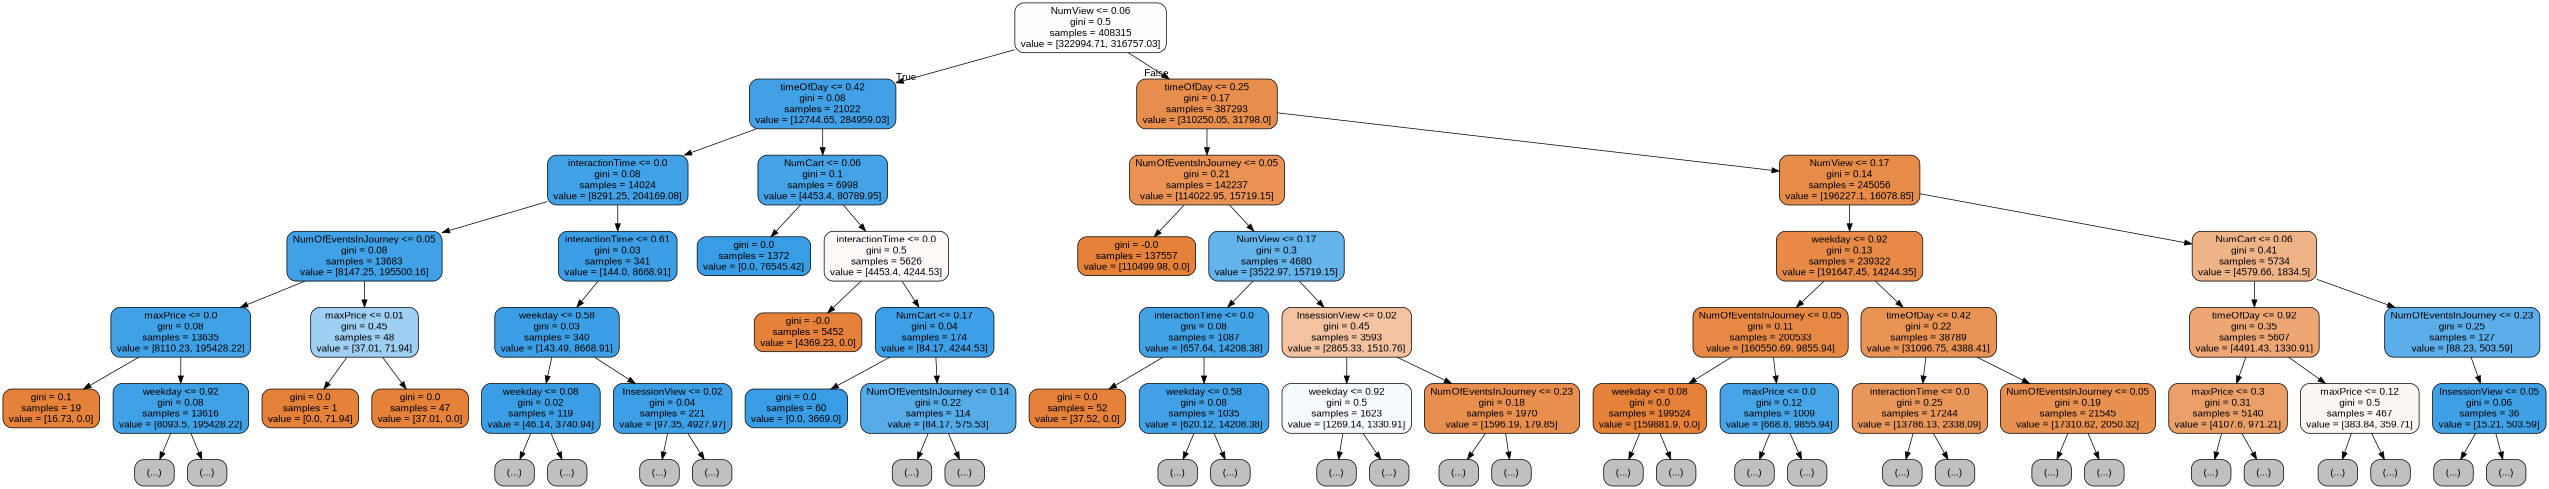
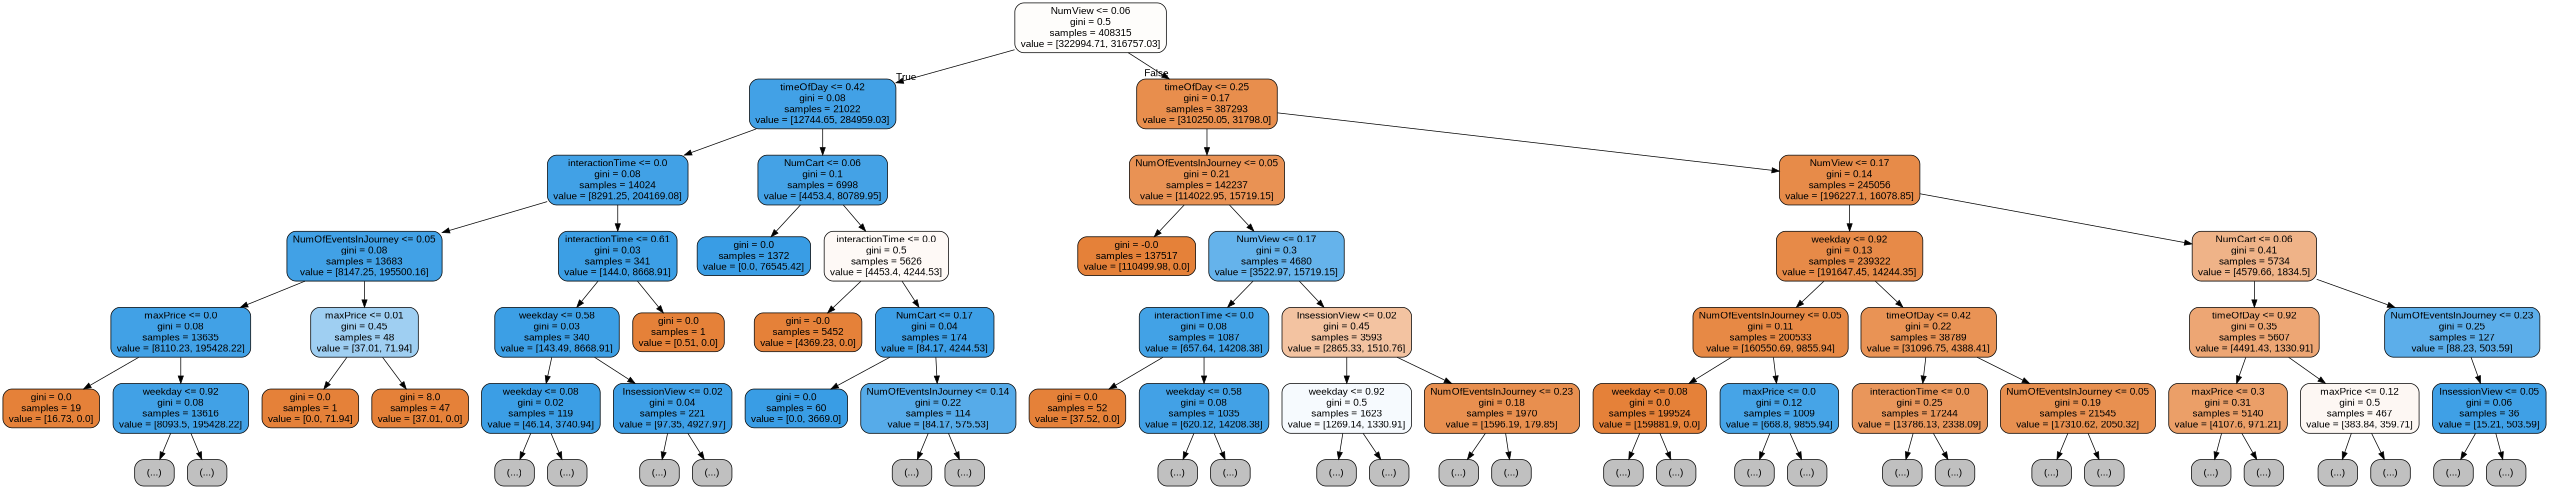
(1137, 256) -> (1137, 256)
none -> (679, 332)
(51, 408) -> (51, 408)
(420, 408) -> (420, 408)
